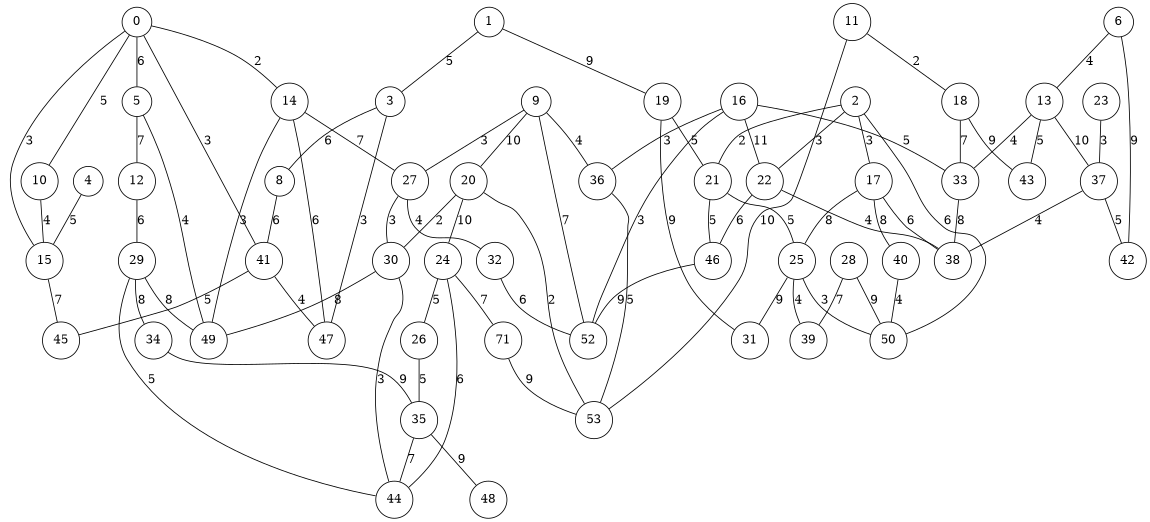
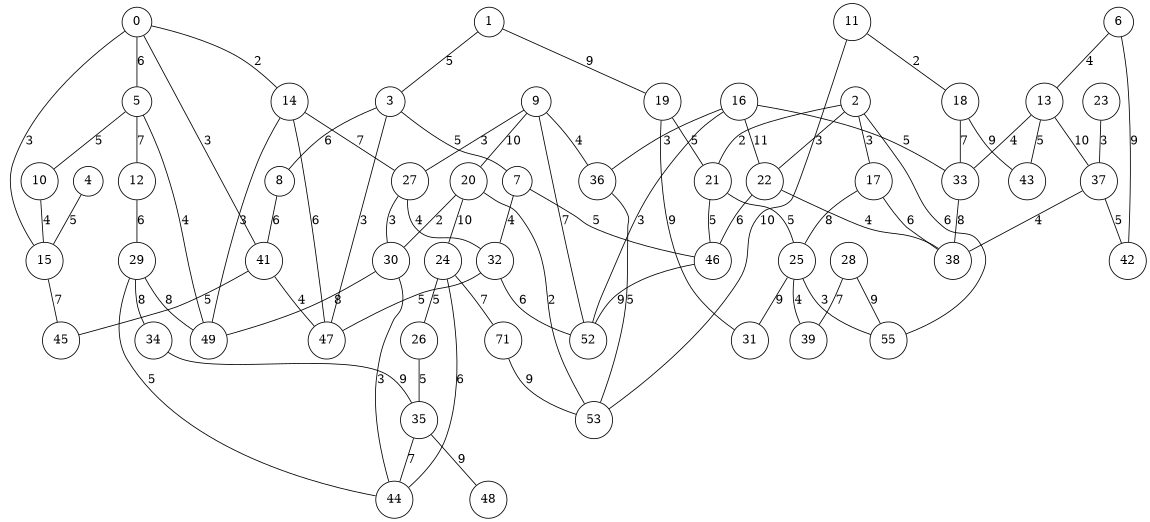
(89, 100) -> (90, 140)
none -> (517, 181)
(901, 261) -> none
none -> (410, 297)
(889, 341) -> (889, 341)
